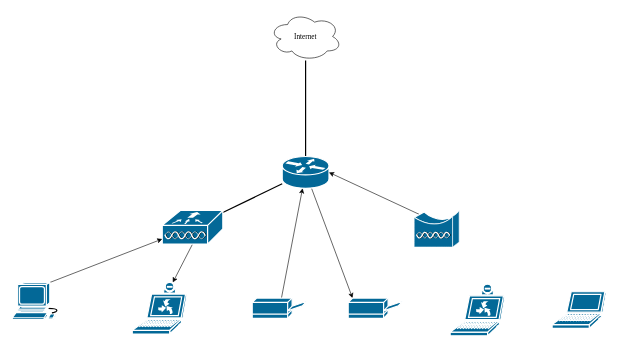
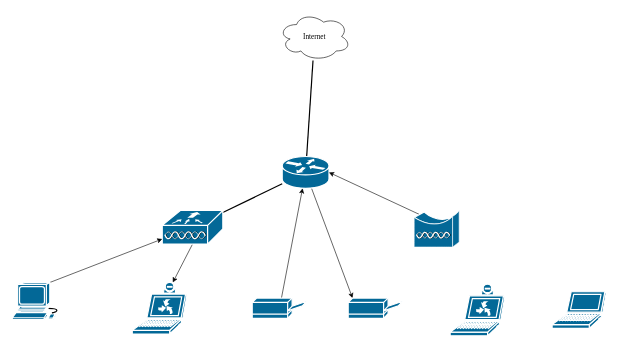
(306, 36) -> (315, 36)
